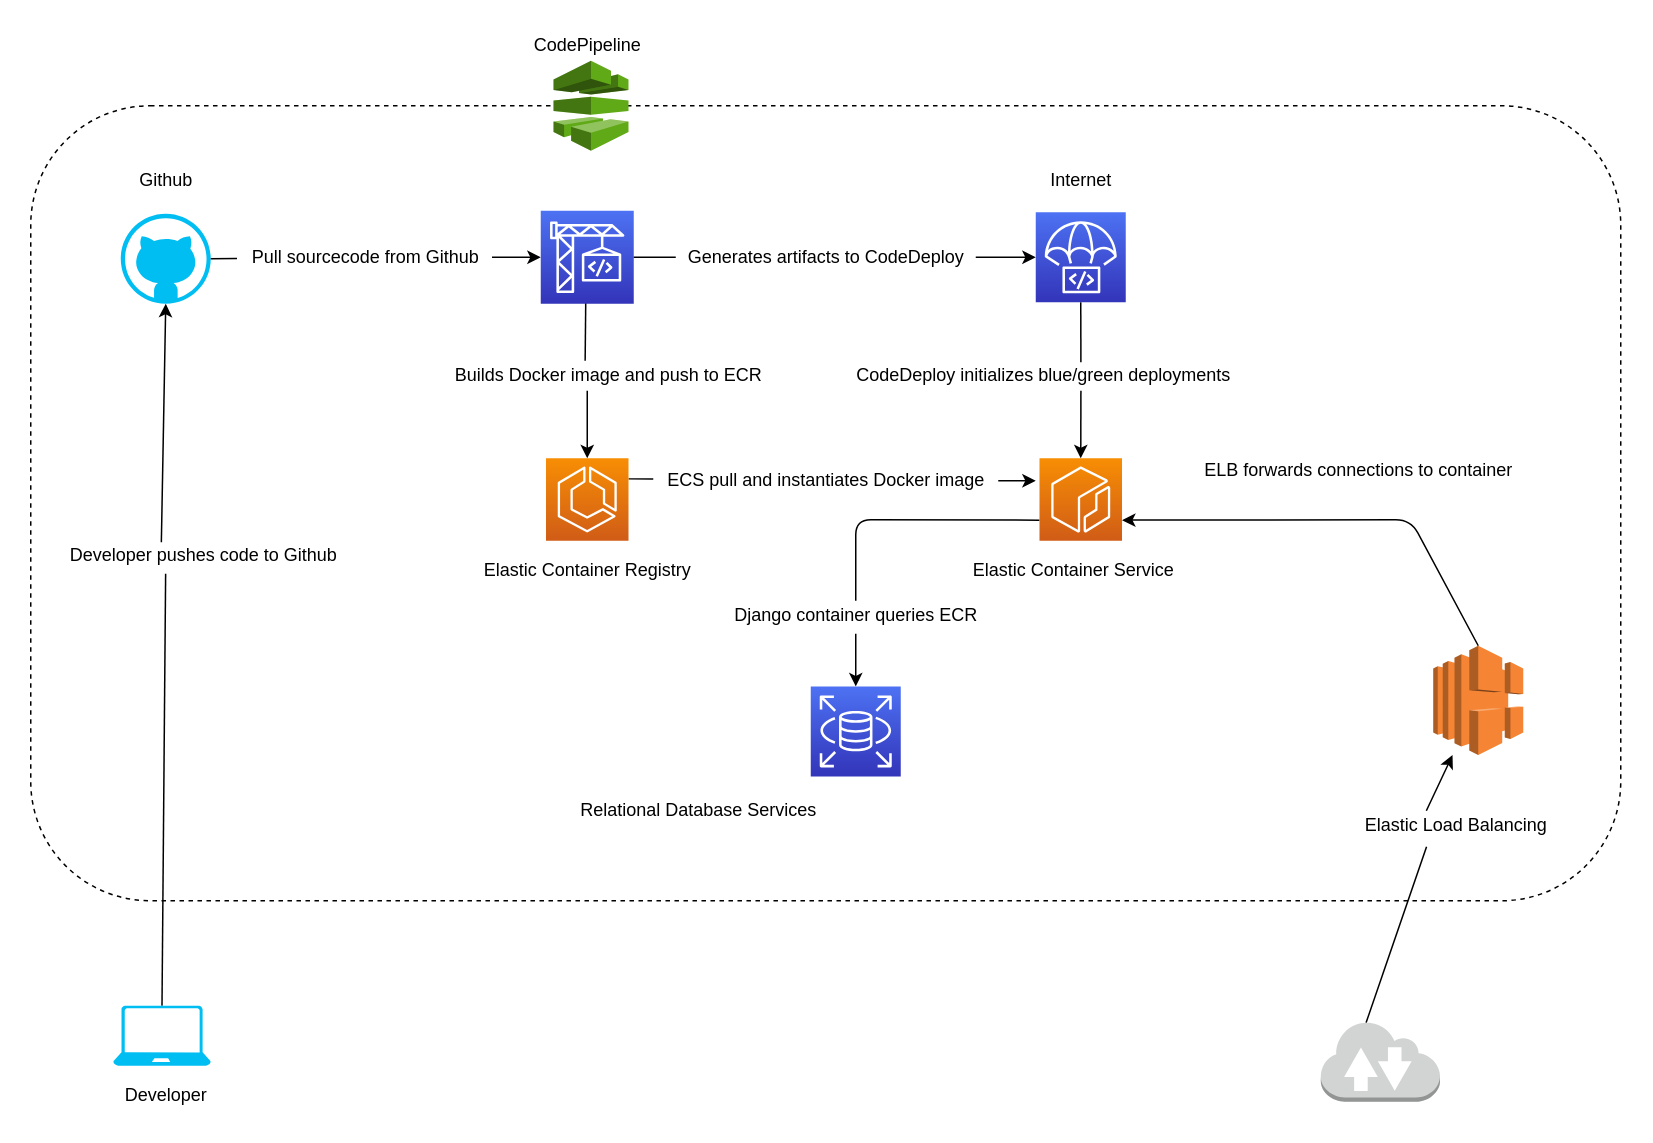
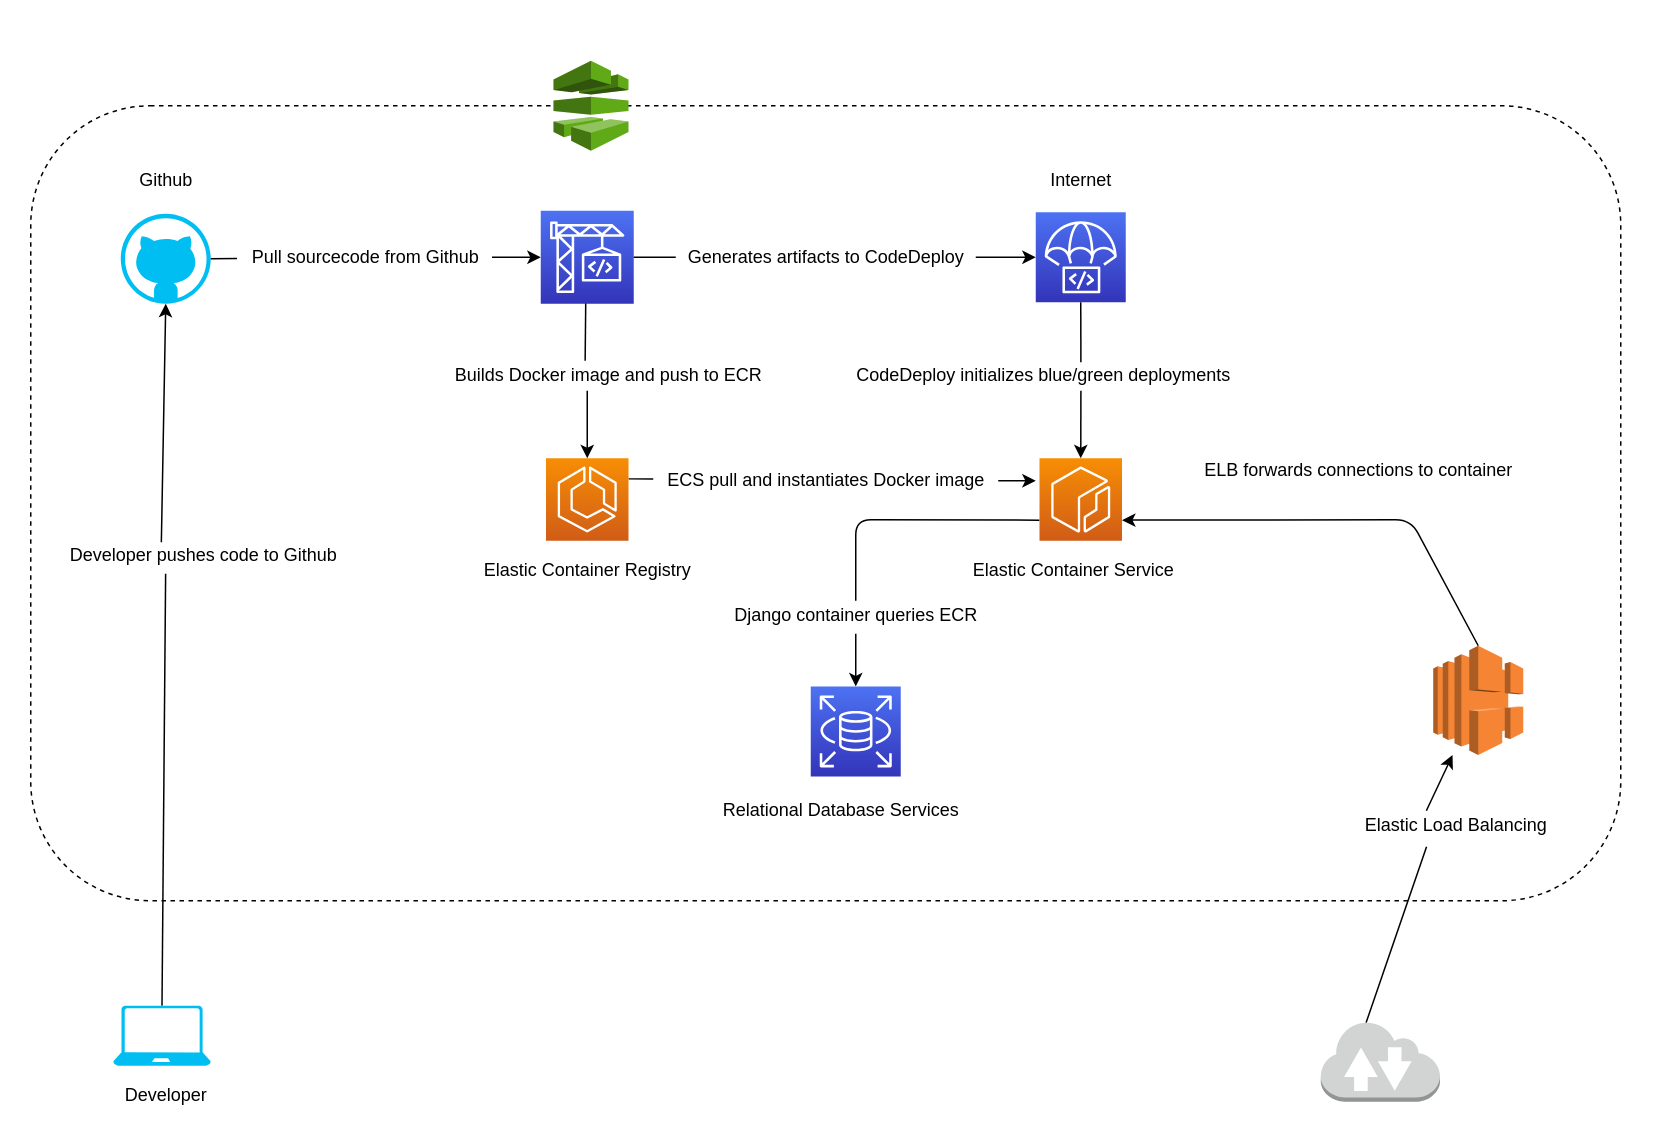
(587, 46) -> none
(698, 811) -> (841, 811)
